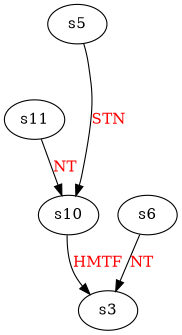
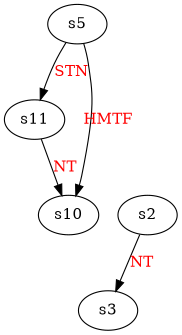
none -> (54, 65)
(109, 120) -> (109, 120)
(148, 215) -> (148, 215)
(70, 262) -> none
